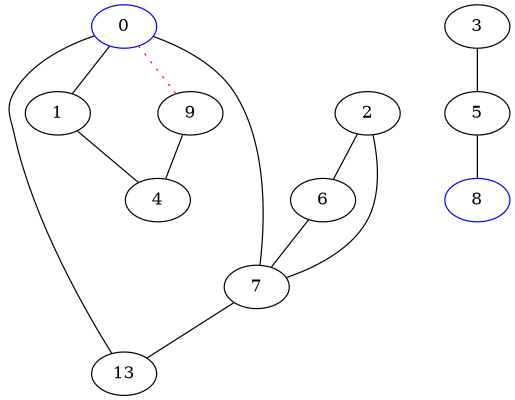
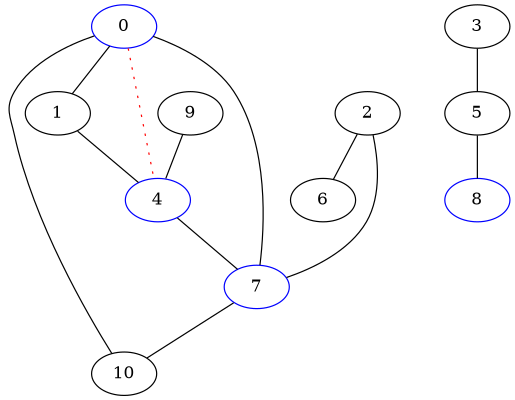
(157, 70) -> (141, 113)
(158, 200) -> (158, 200)
(290, 244) -> (208, 244)
(257, 287) -> (257, 287)
(124, 374) -> (124, 374)
